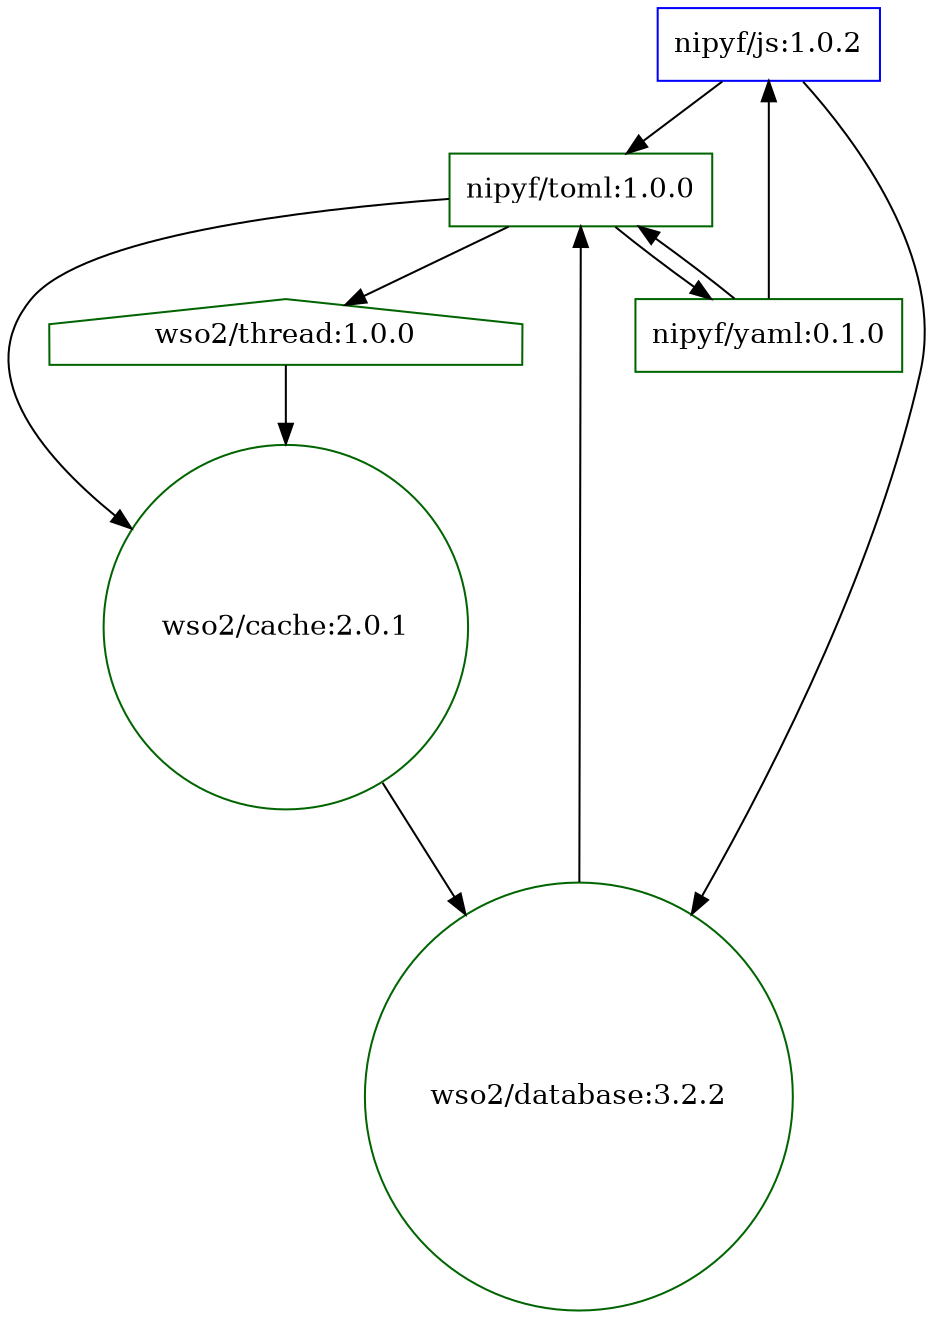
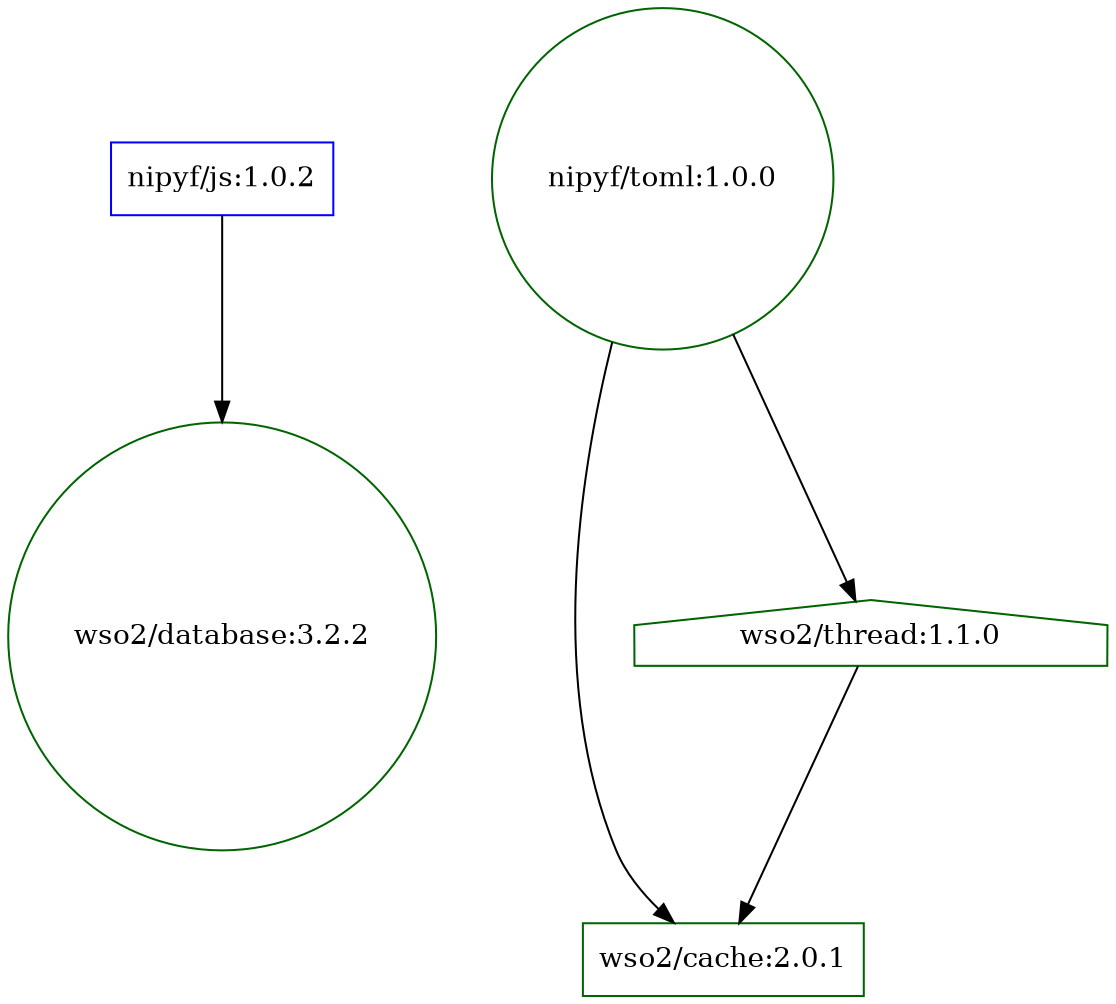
(683, 111) -> none
(581, 190) -> (663, 179)
(286, 335) -> (871, 636)
(769, 335) -> none
(580, 565) -> none
(286, 627) -> (723, 960)
(419, 840) -> none
